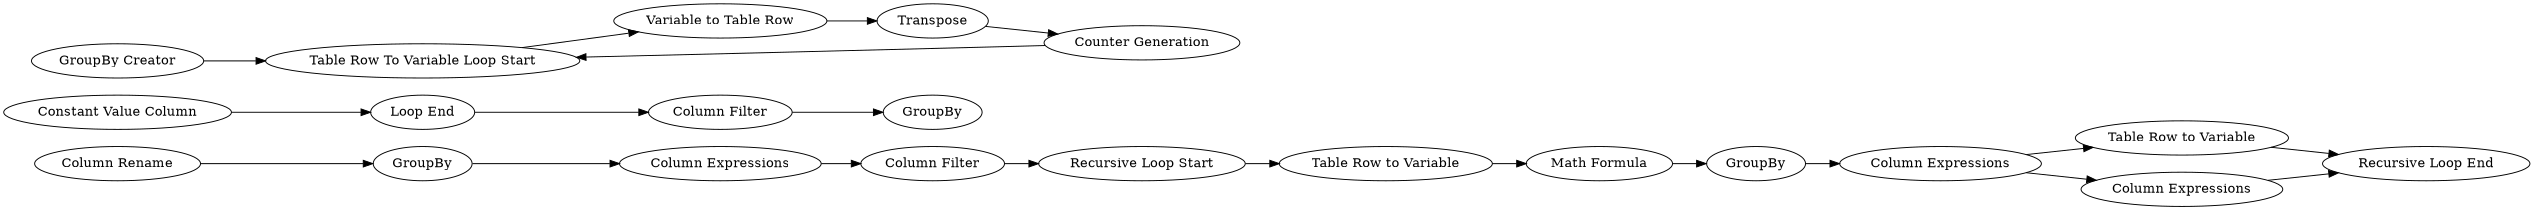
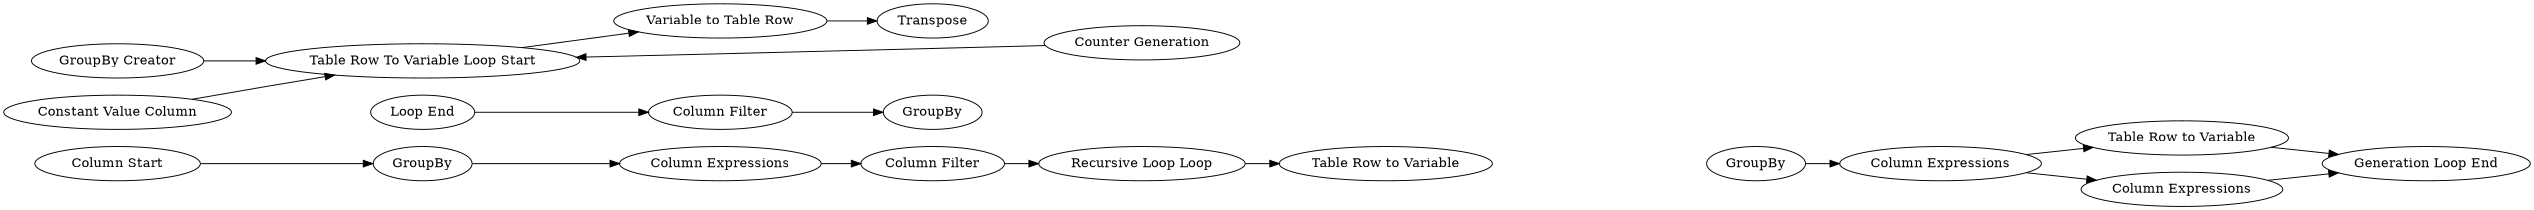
(1017, 30) -> none
(296, 112) -> (259, 88)
(118, 164) -> (118, 164)
(1142, 164) -> (1142, 164)
(1599, 164) -> none
(2426, 164) -> (2426, 164)
